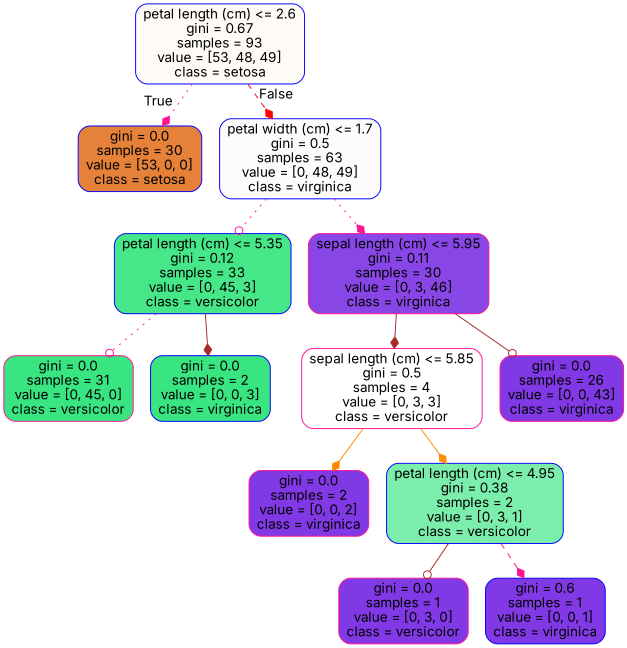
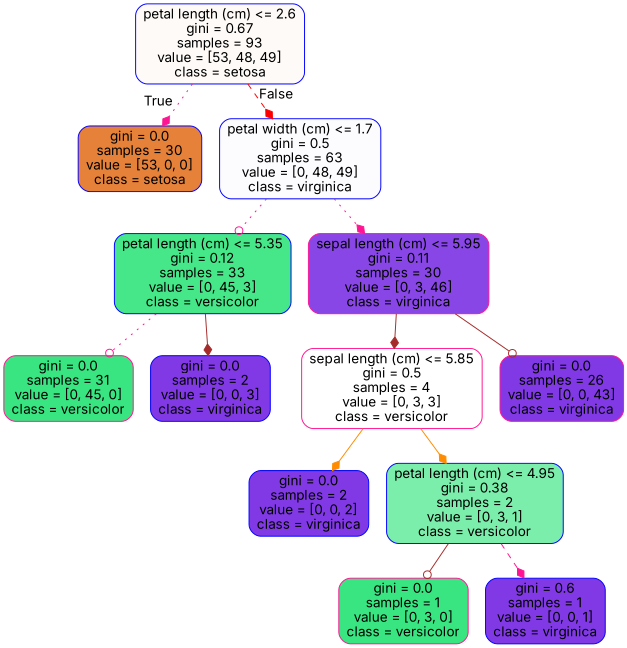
(210, 389) -> (210, 389)
(309, 503) -> (309, 503)
(403, 611) -> (403, 611)
